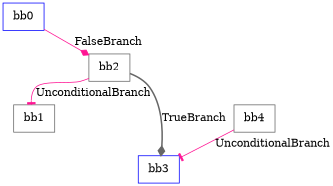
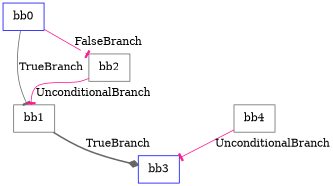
(62, 40) -> (62, 40)
none -> (17, 66)
(158, 104) -> (90, 151)
